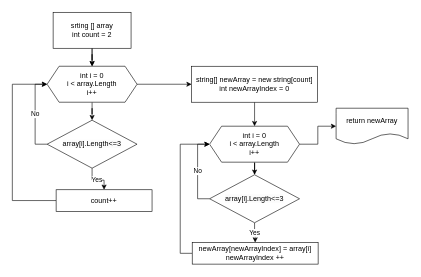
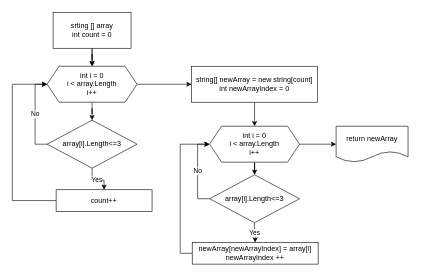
(92, 30) -> (92, 30)
(372, 126) -> (372, 144)
